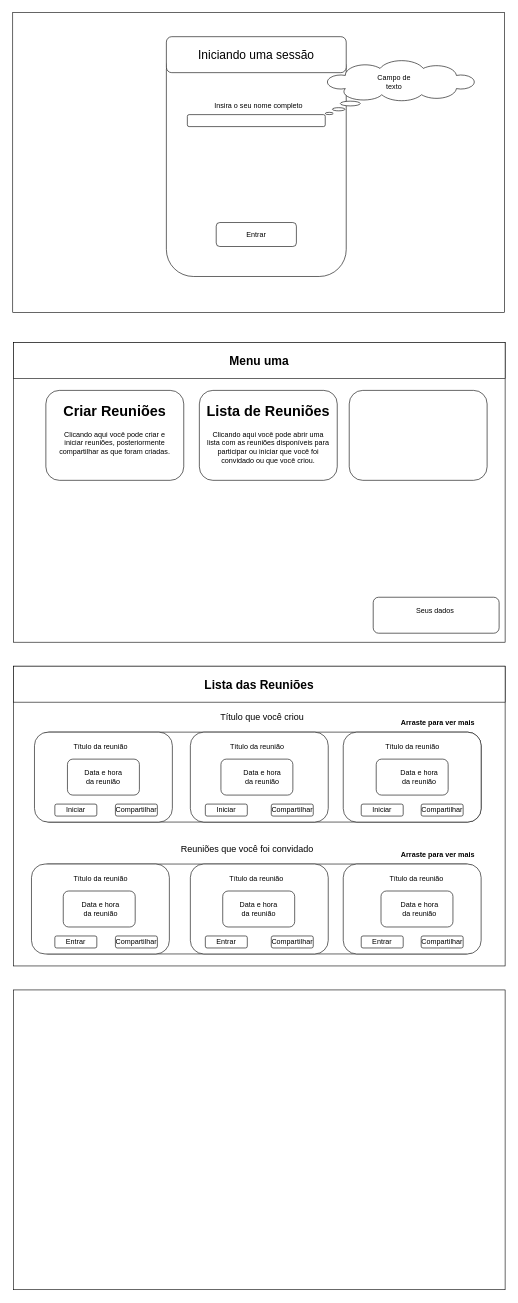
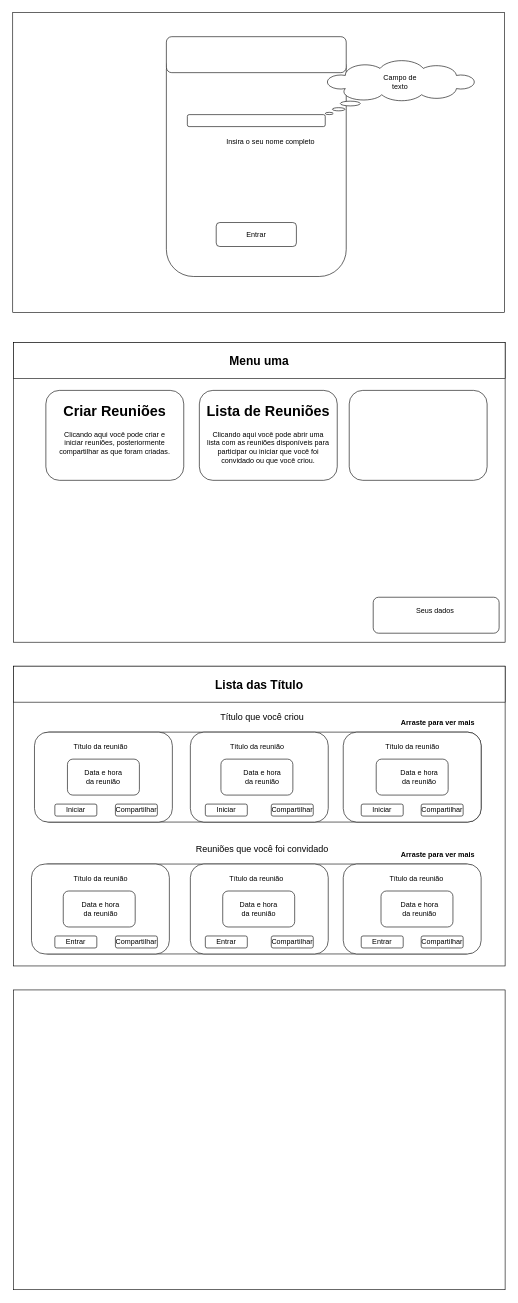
(257, 54) -> none
(395, 81) -> (401, 81)
(259, 105) -> (271, 141)
(260, 684) -> (260, 684)
(248, 849) -> (263, 849)
